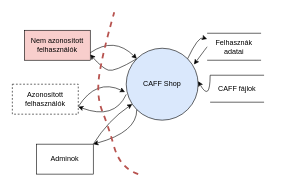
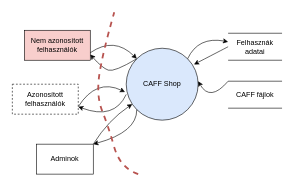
(234, 47) -> (255, 47)
(237, 89) -> (255, 95)
